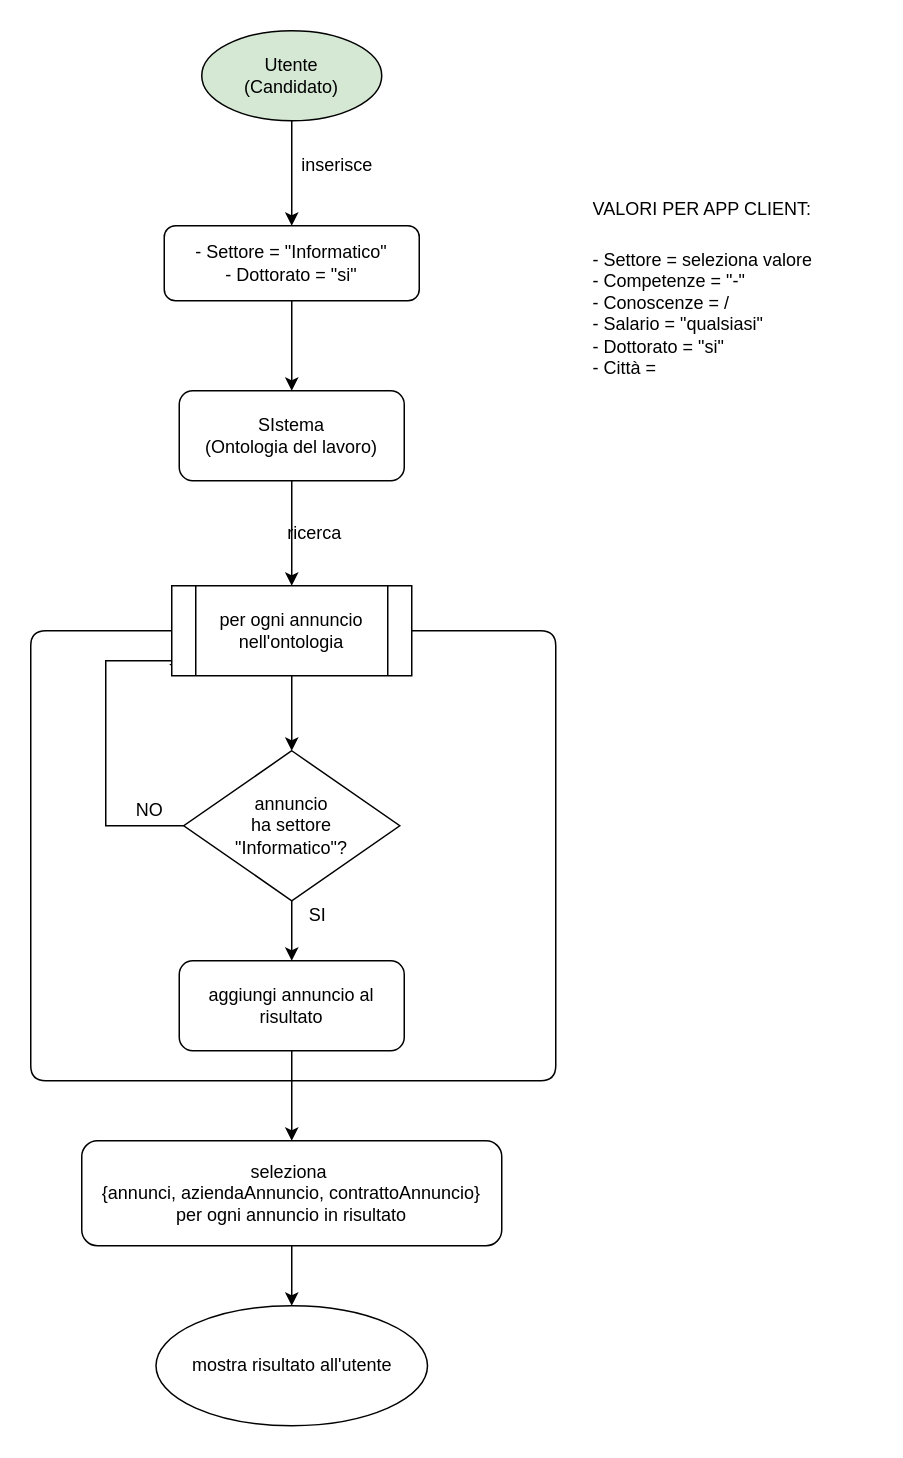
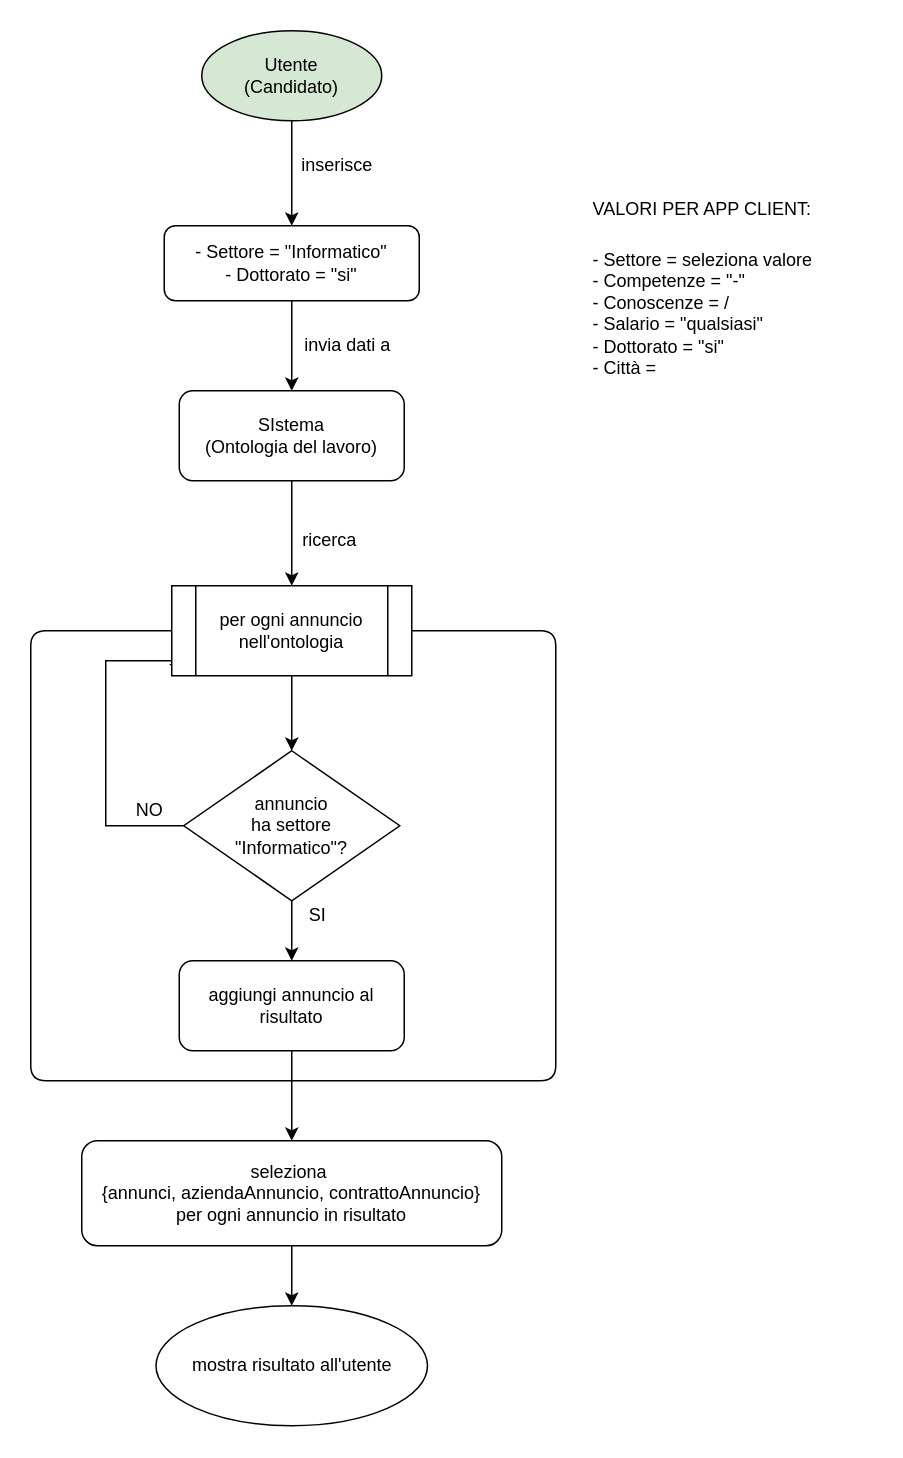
none -> (347, 346)
(314, 533) -> (329, 541)
